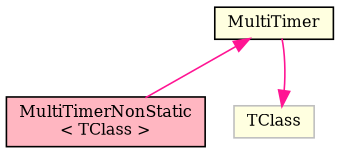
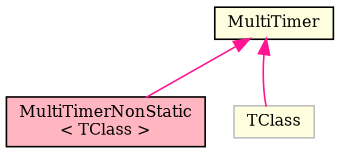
(285, 64) -> (263, 81)
